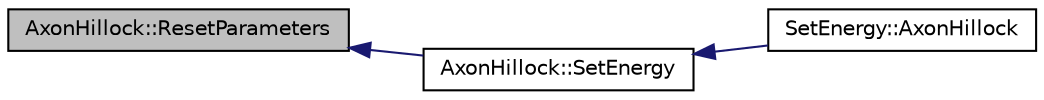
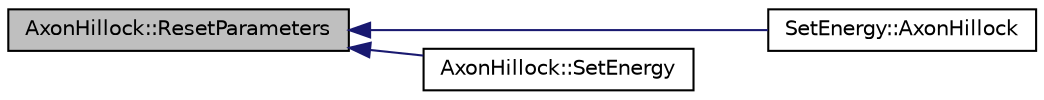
(741, 49) -> (569, 30)
